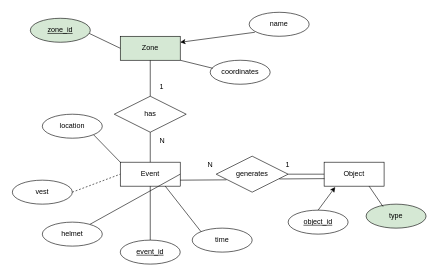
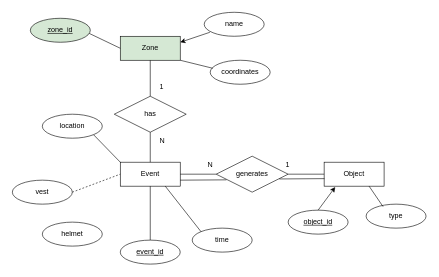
(279, 24) -> (234, 24)
(136, 199) -> (198, 174)
(396, 216) -> (396, 216)
